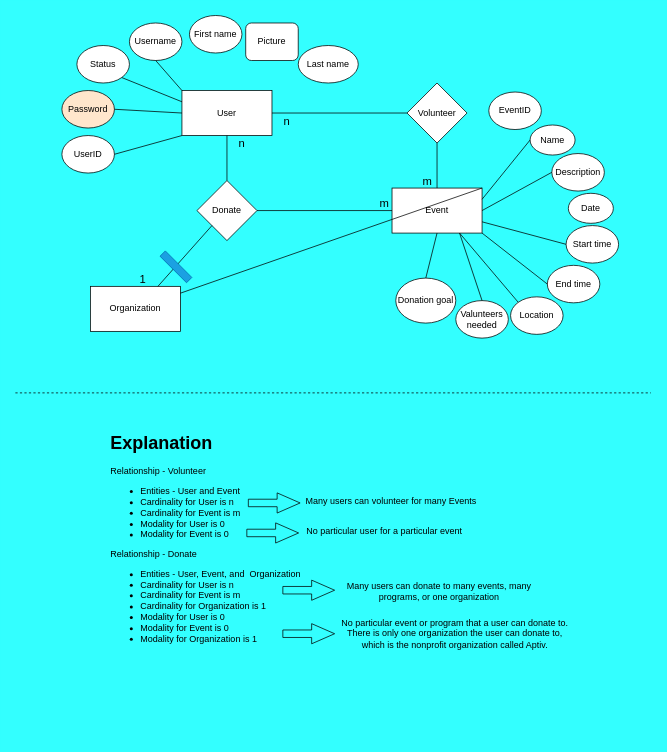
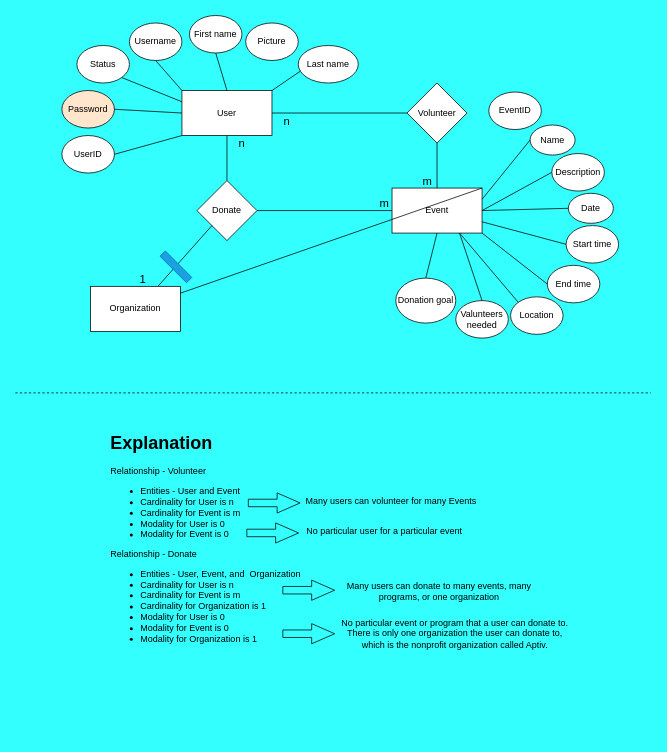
(272, 42) -> (272, 42)
none -> (221, 72)
none -> (286, 81)
none -> (526, 209)
